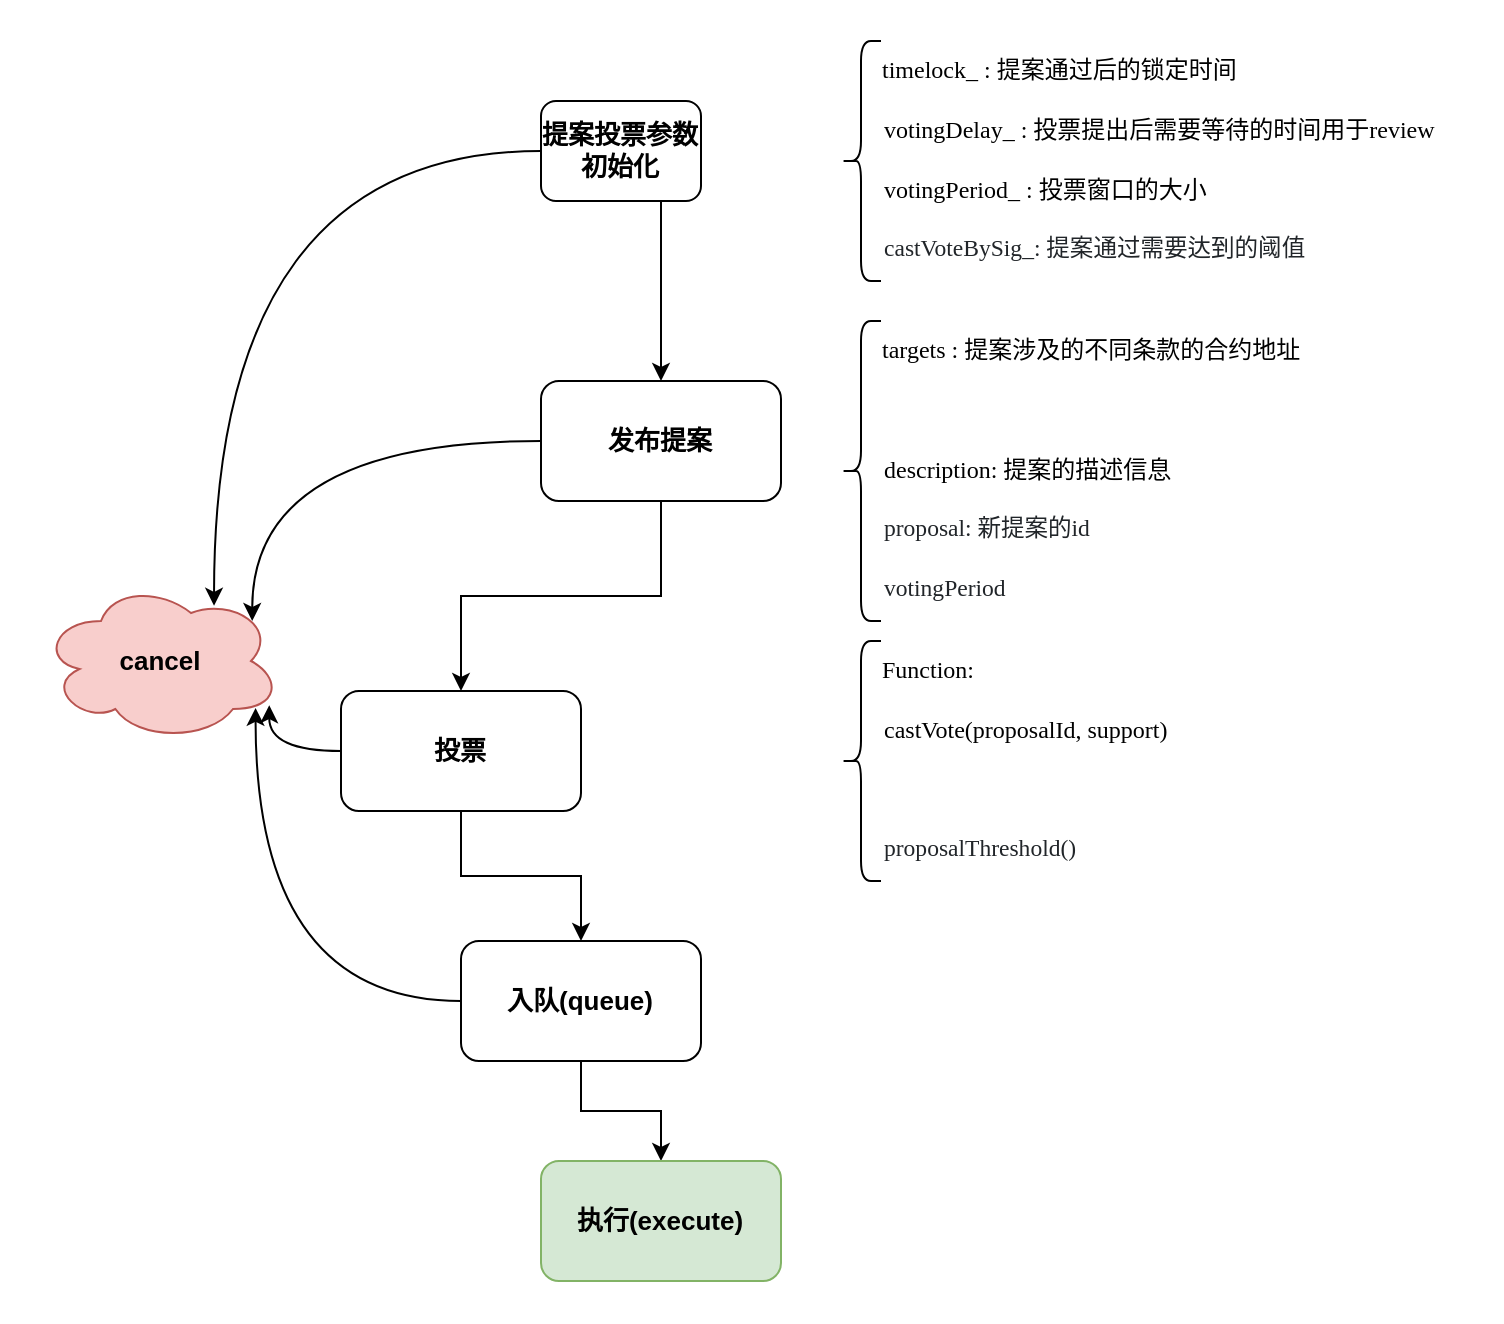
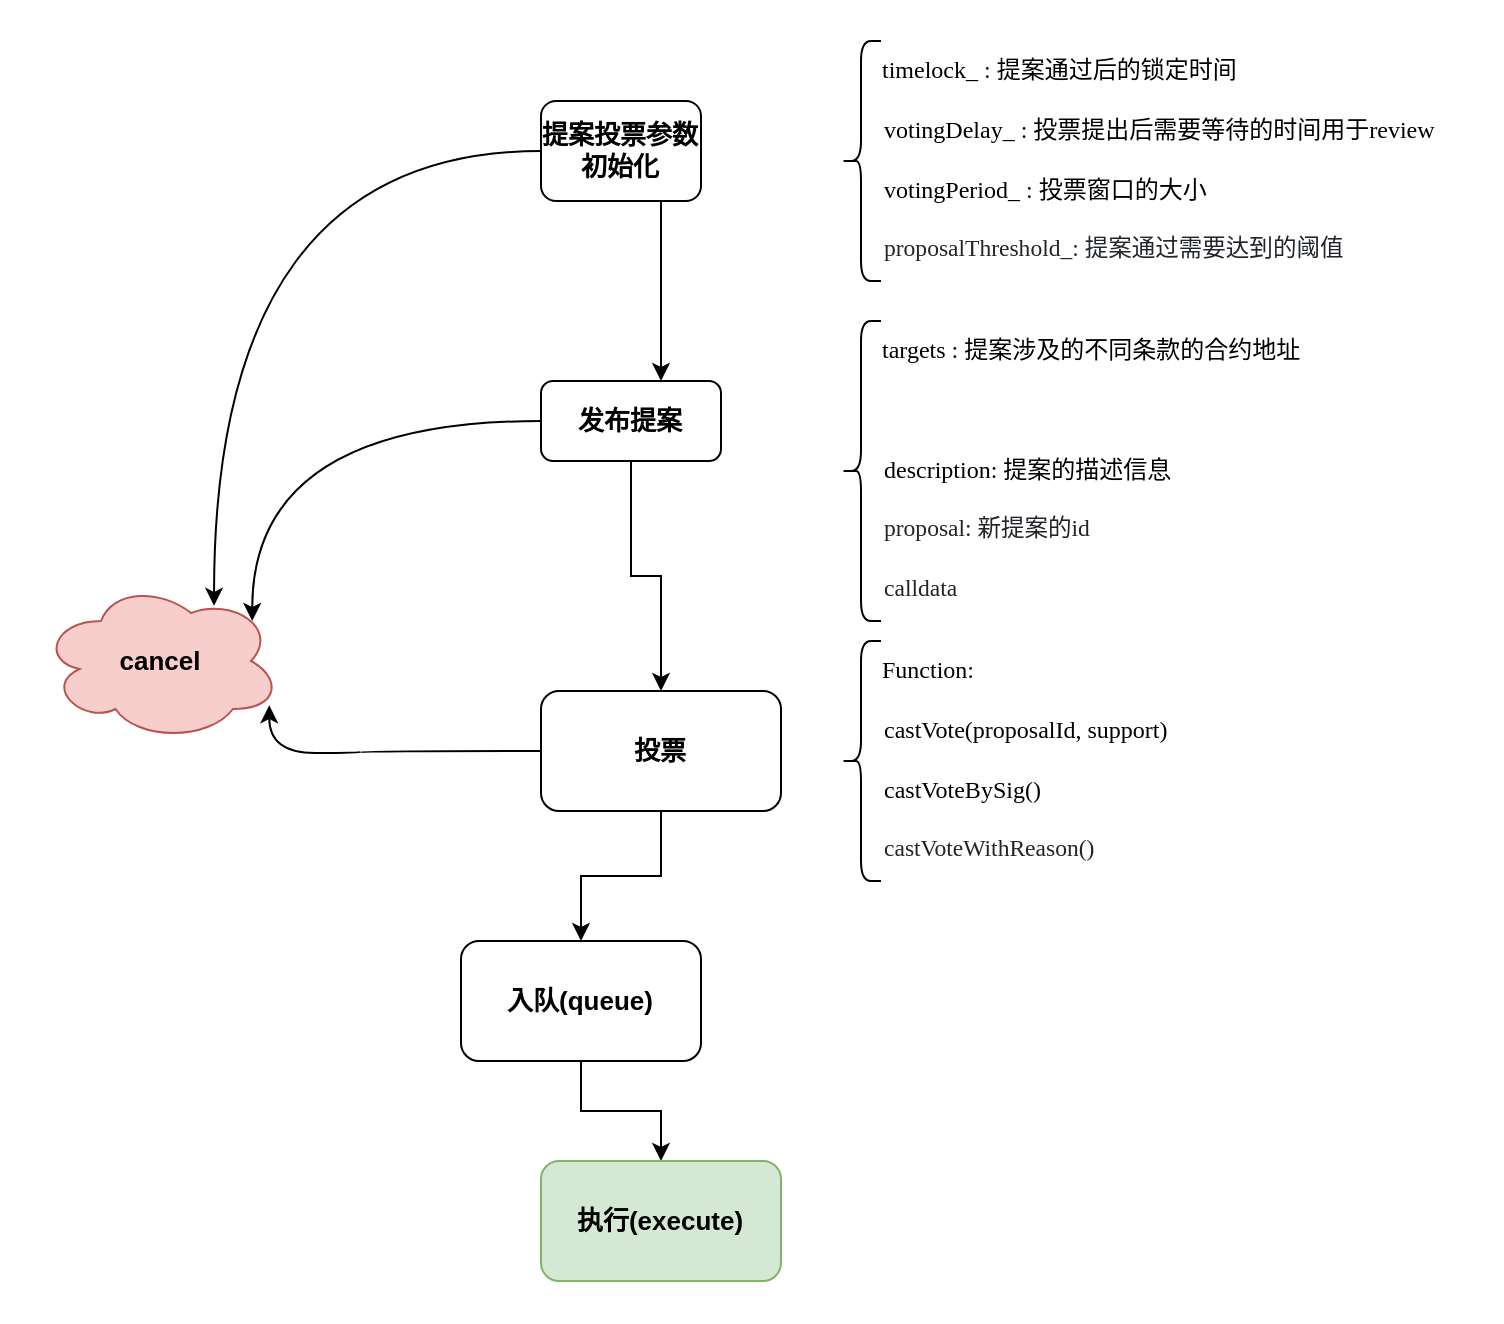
(1115, 249) -> (1139, 249)
(661, 441) -> (631, 421)
(959, 589) -> (933, 589)
(461, 751) -> (661, 751)
none -> (1111, 791)
(1006, 849) -> (1016, 849)
(295, 912) -> none
